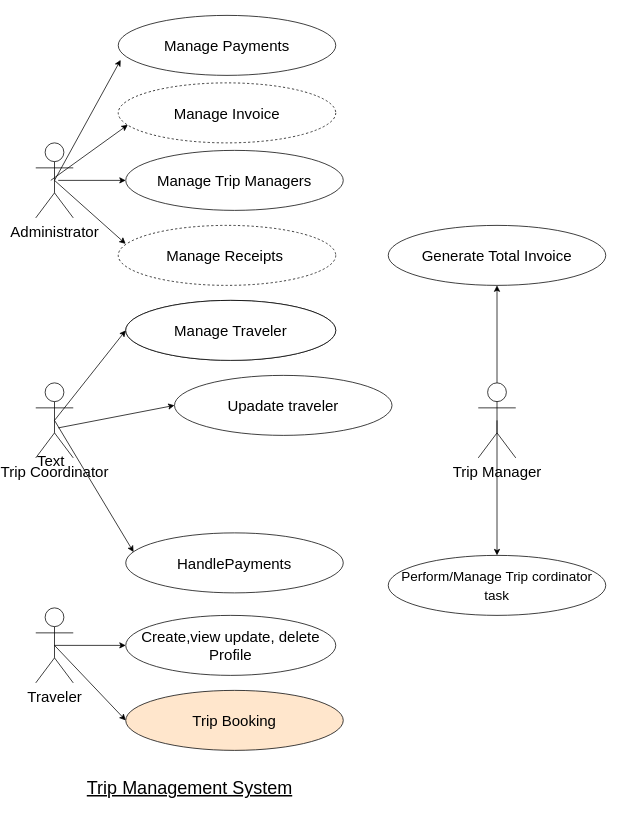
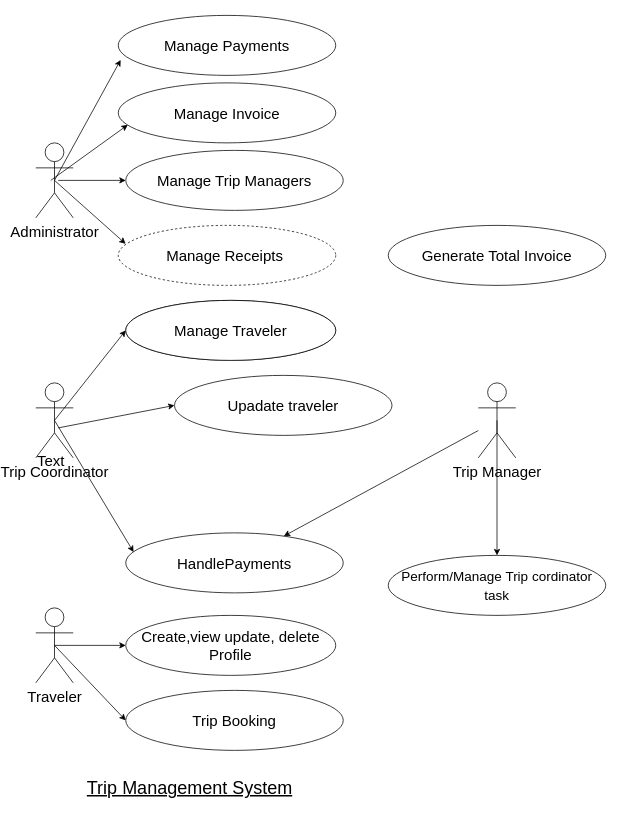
(227, 113) -> (227, 113)
(497, 292) -> (383, 482)
(234, 720) -> (234, 720)
